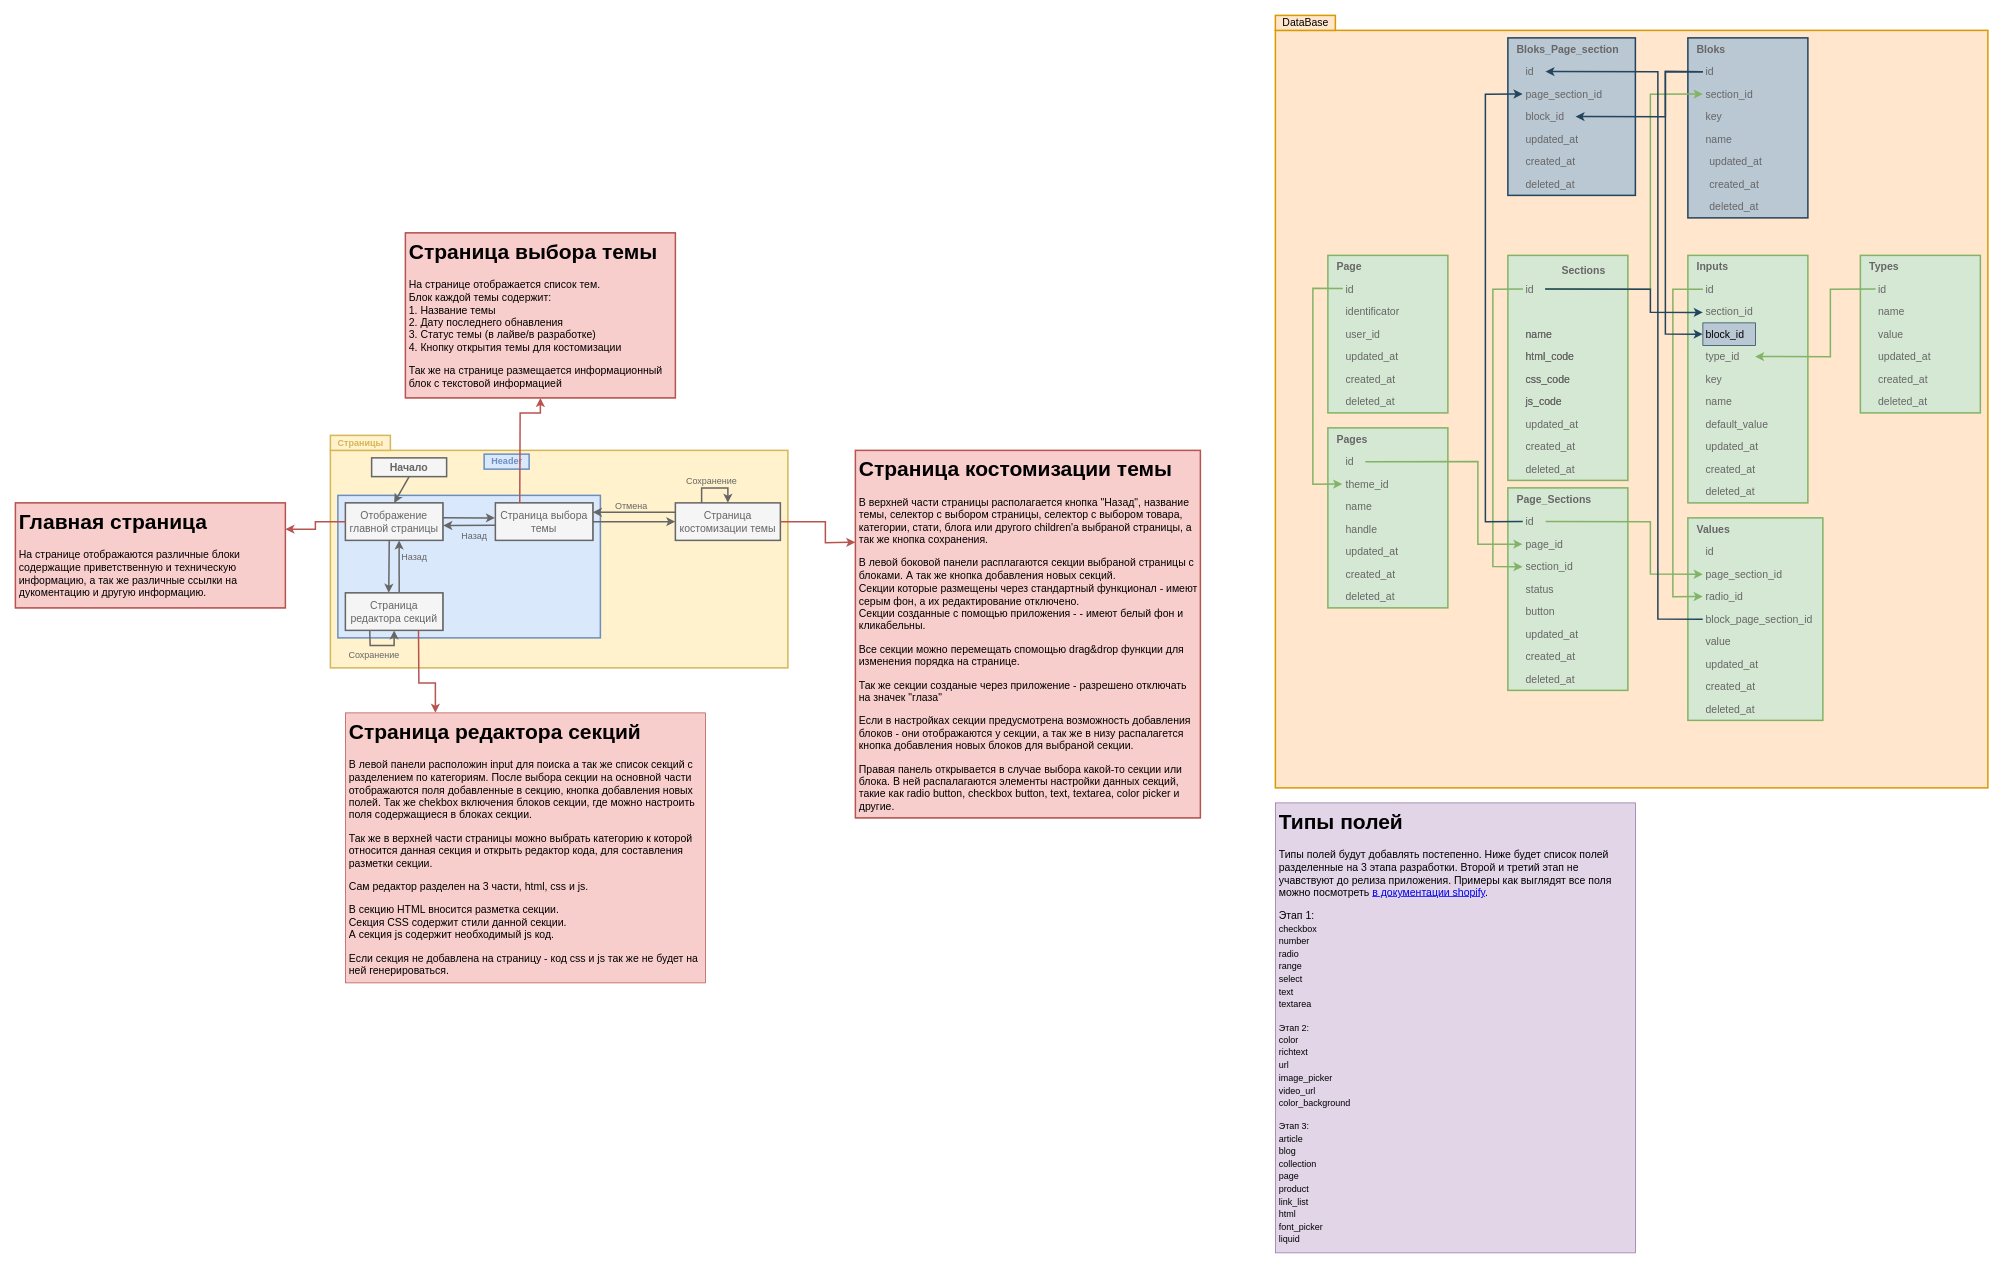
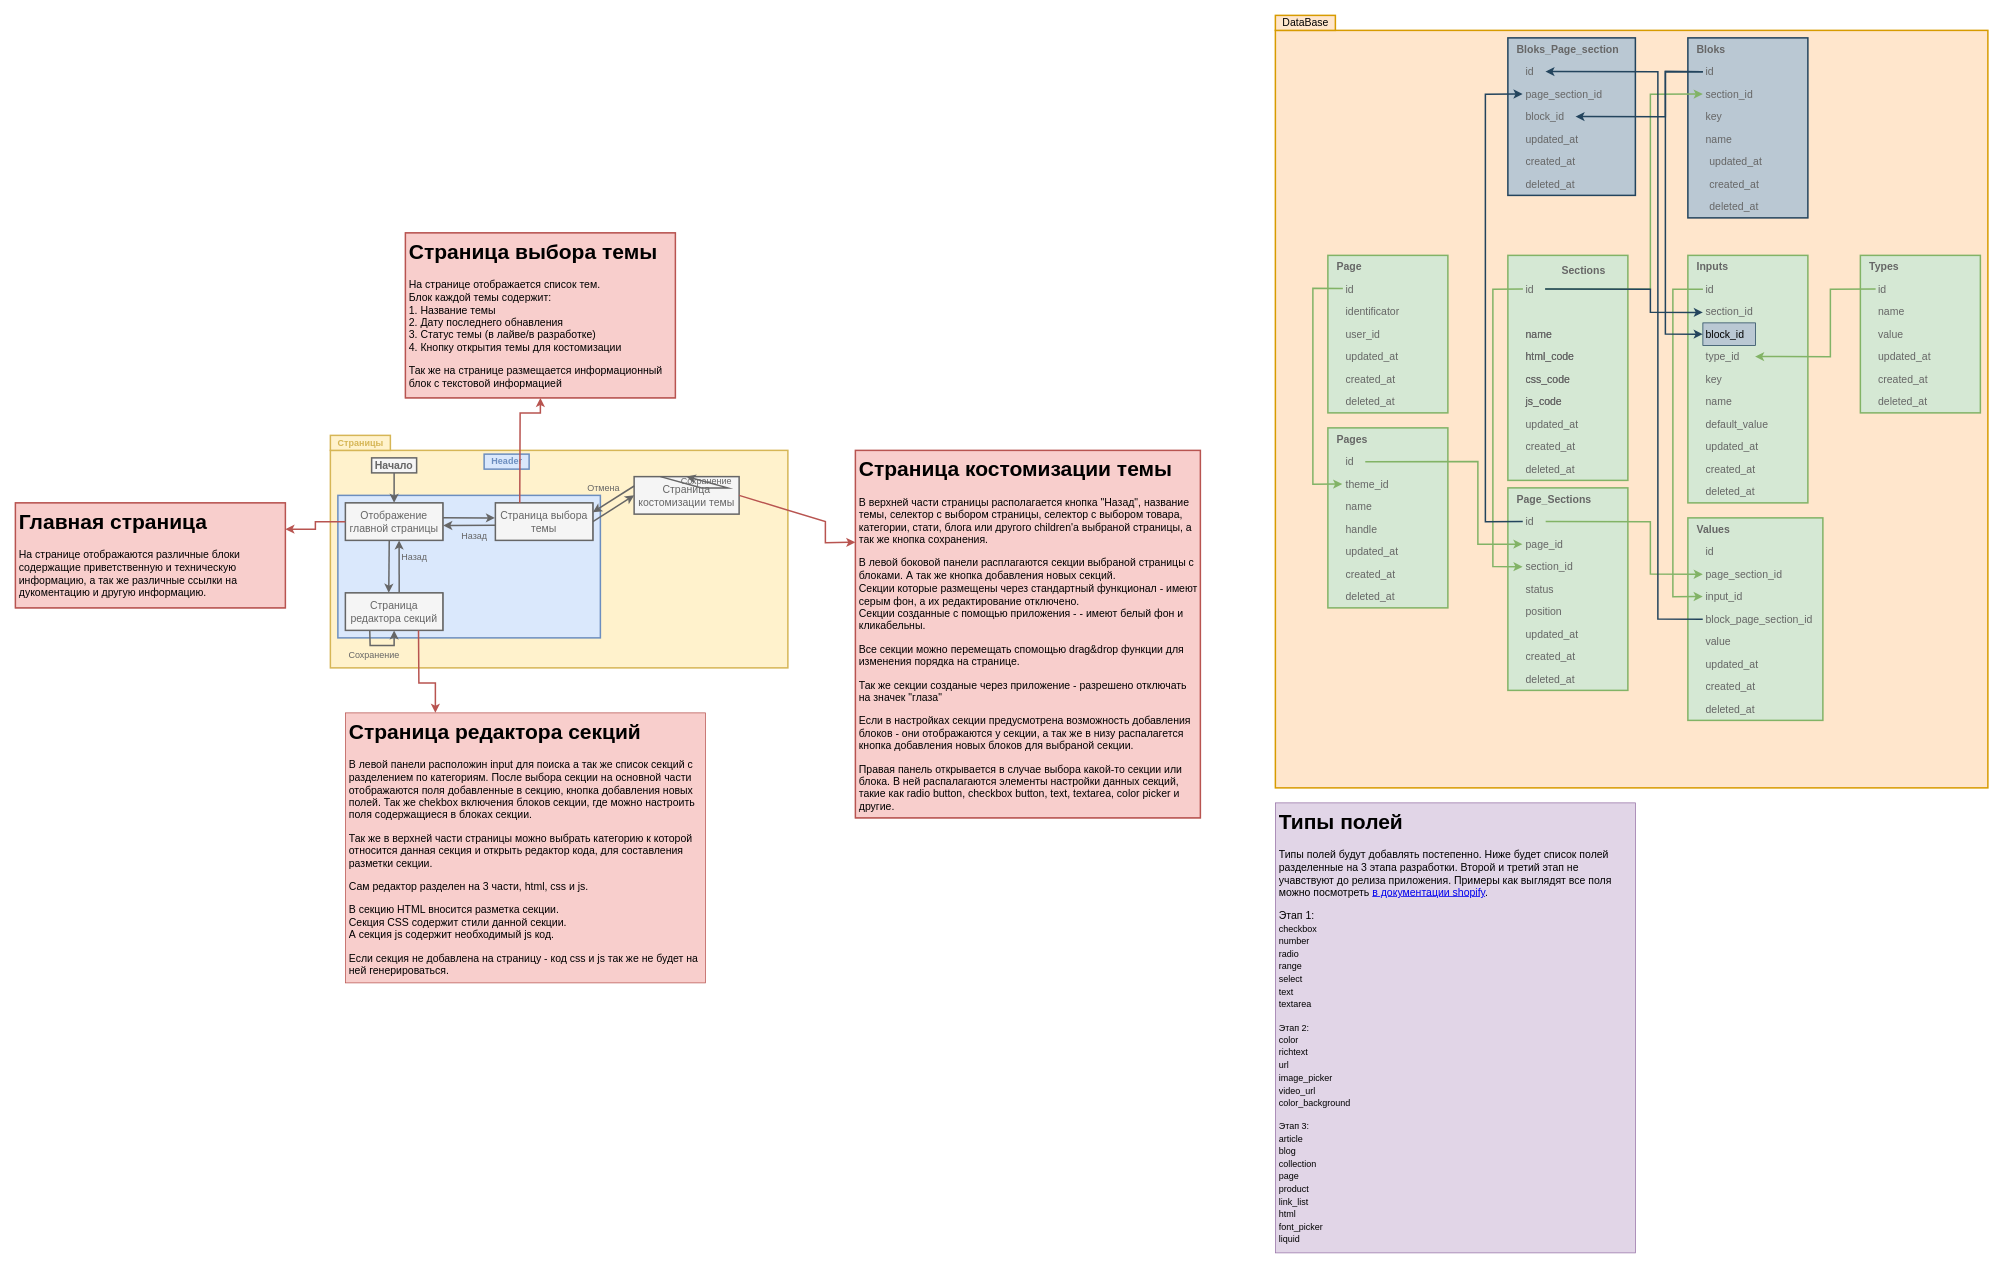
(409, 467) -> (394, 465)
(728, 522) -> (687, 495)
(1727, 597) -> (1727, 597)
(1544, 612) -> (1547, 612)
